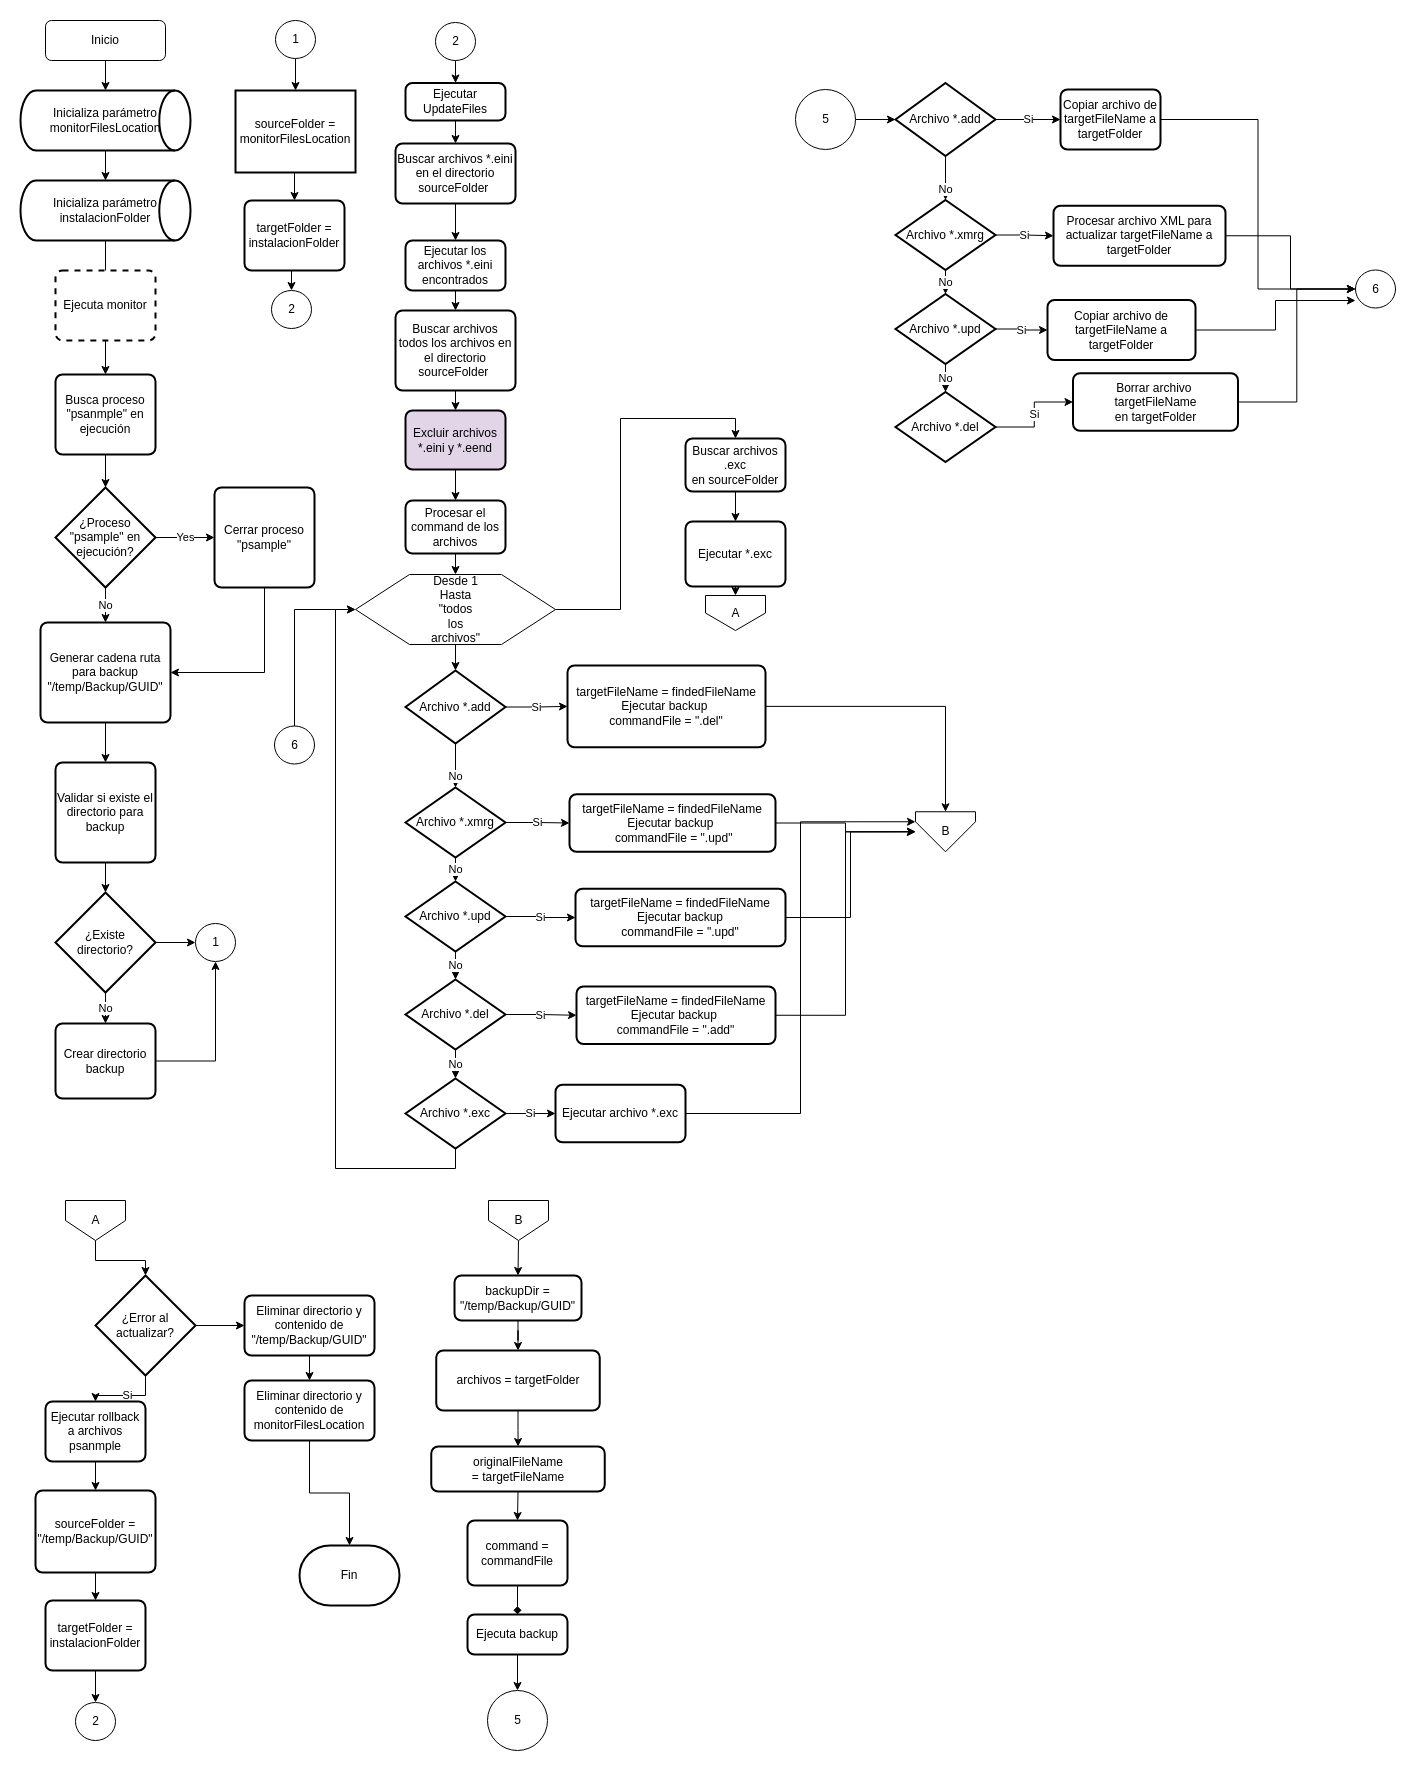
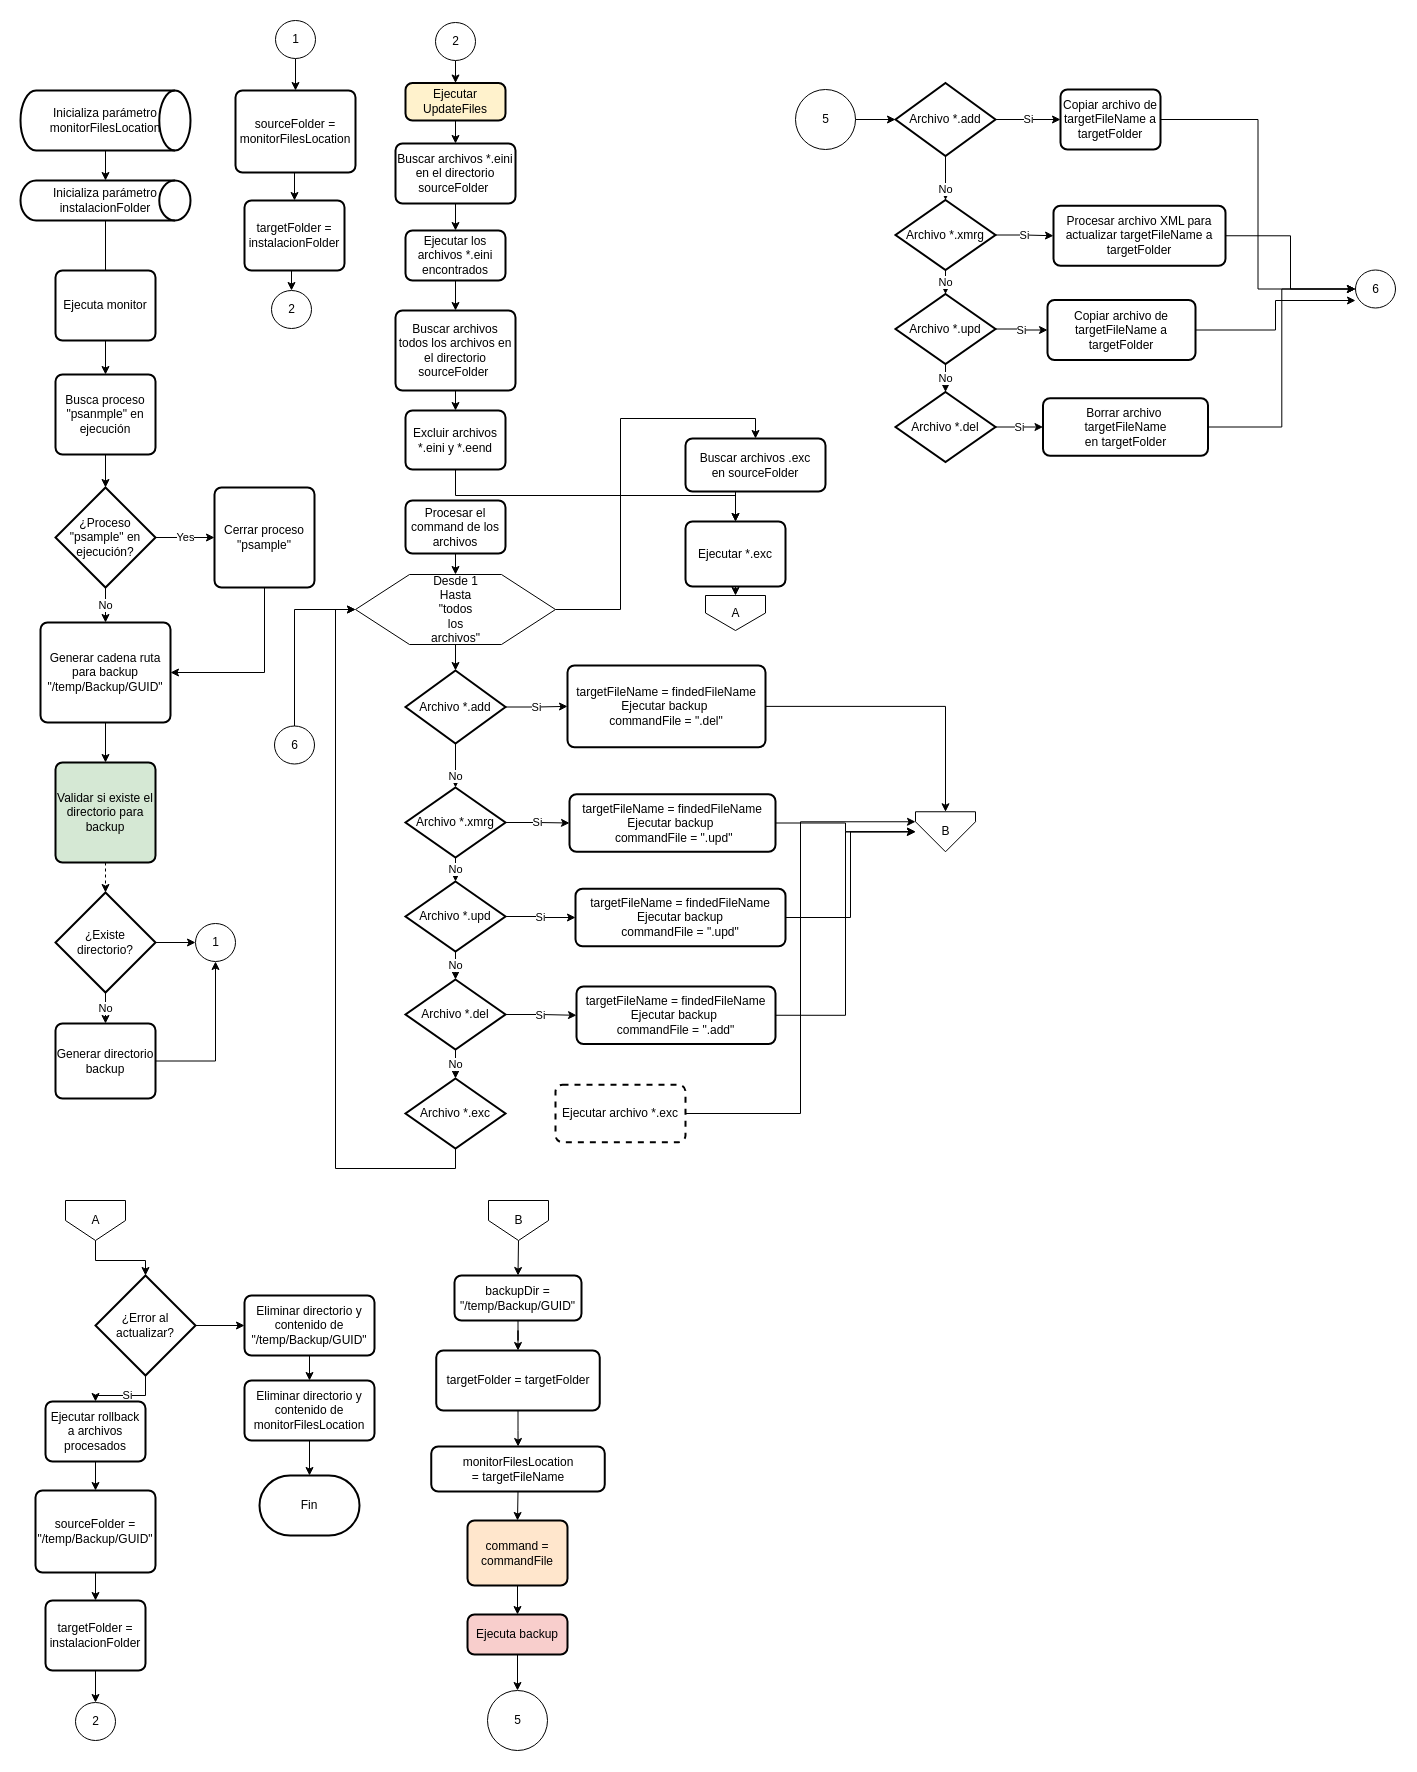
(106, 41) -> none
(106, 80) -> none
(456, 102) -> (456, 102)
(296, 132) -> (296, 132)
(106, 211) -> (106, 201)
(456, 266) -> (456, 256)
(106, 306) -> (106, 306)
(1156, 402) -> (1126, 427)
(456, 440) -> (456, 440)
(736, 465) -> (756, 465)
(456, 492) -> (591, 496)
(106, 813) -> (106, 813)
(106, 875) -> (106, 875)
(106, 1062) -> (106, 1062)
(527, 1114) -> none
(621, 1114) -> (621, 1114)
(519, 1381) -> (519, 1381)
(96, 1432) -> (96, 1432)
(519, 1470) -> (519, 1470)
(518, 1553) -> (518, 1553)
(350, 1576) -> (310, 1506)
(518, 1605) -> (518, 1606)
(518, 1635) -> (518, 1635)
